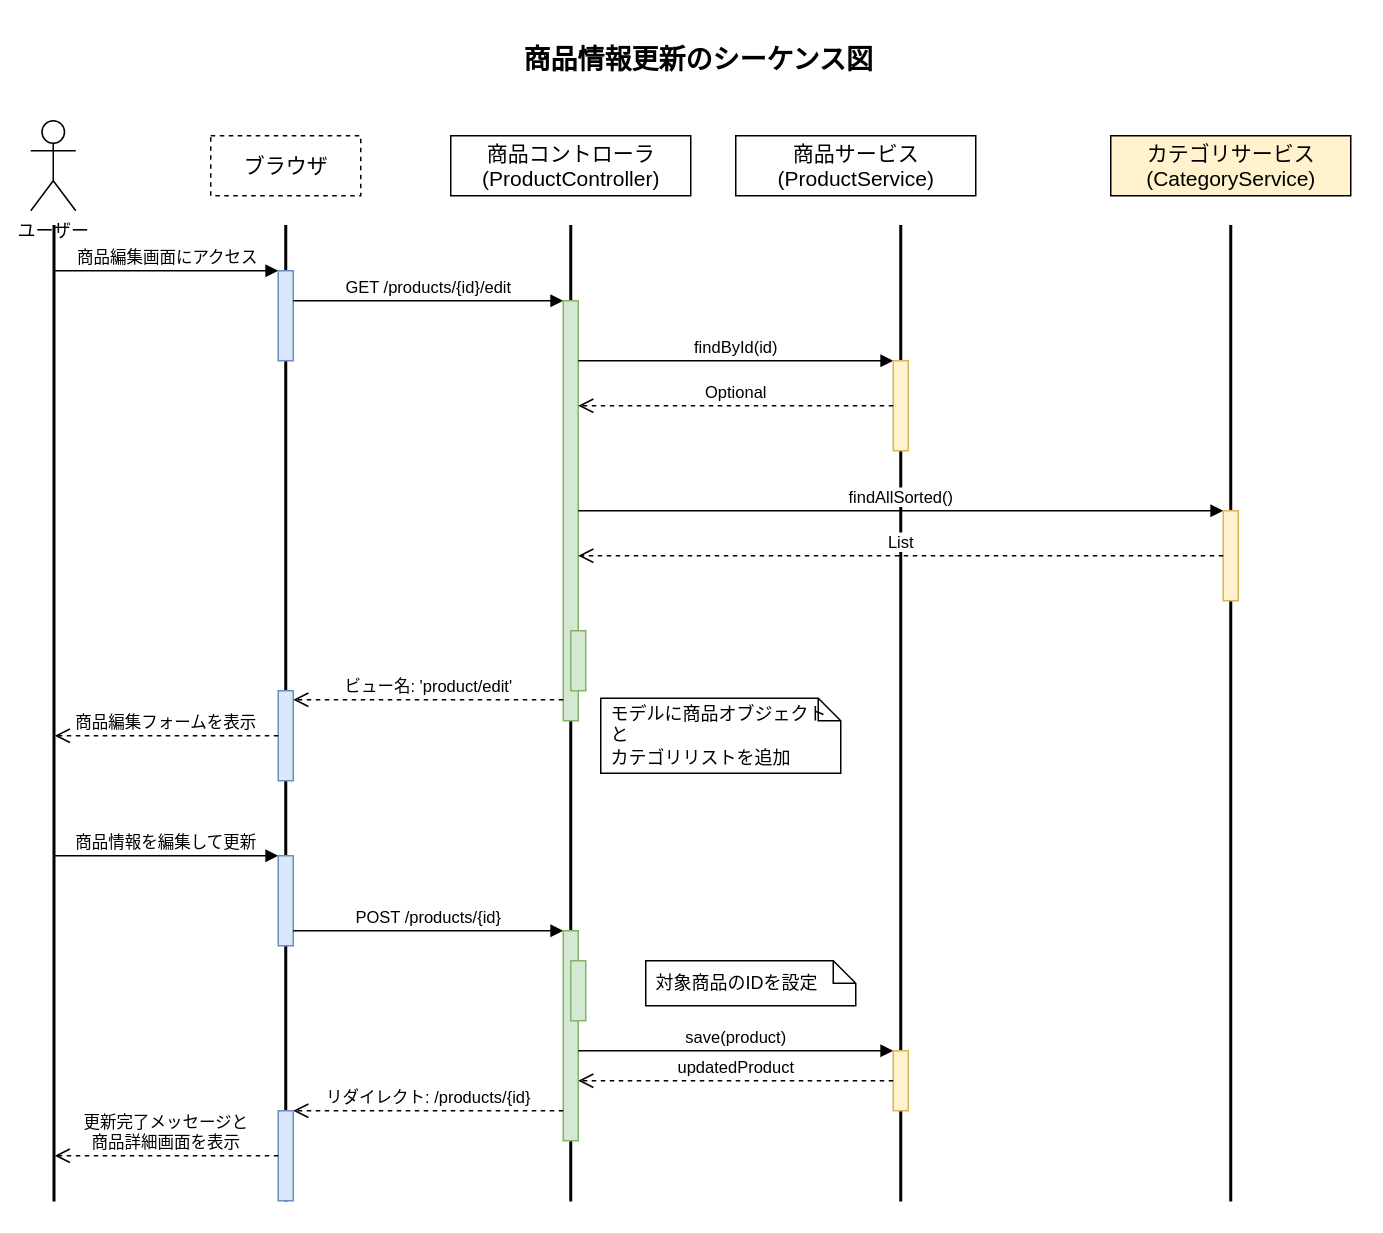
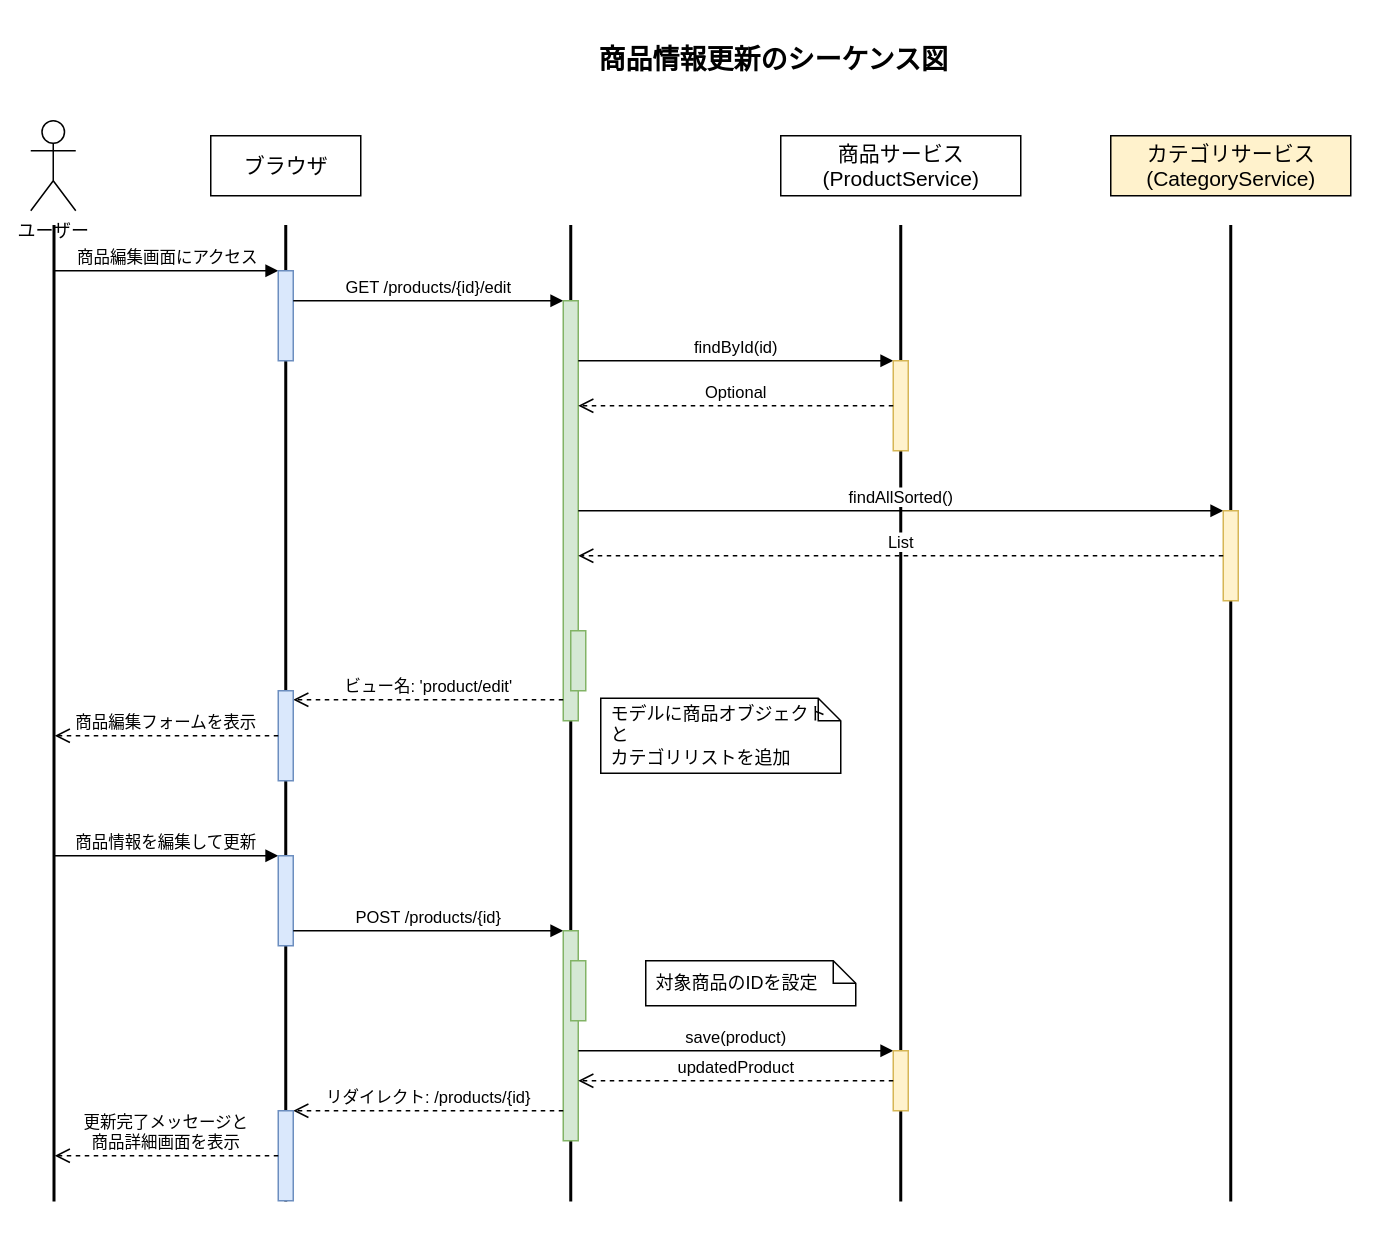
(698, 61) -> (773, 61)
(286, 166) -> (286, 166)
(571, 166) -> none
(856, 166) -> (901, 166)
